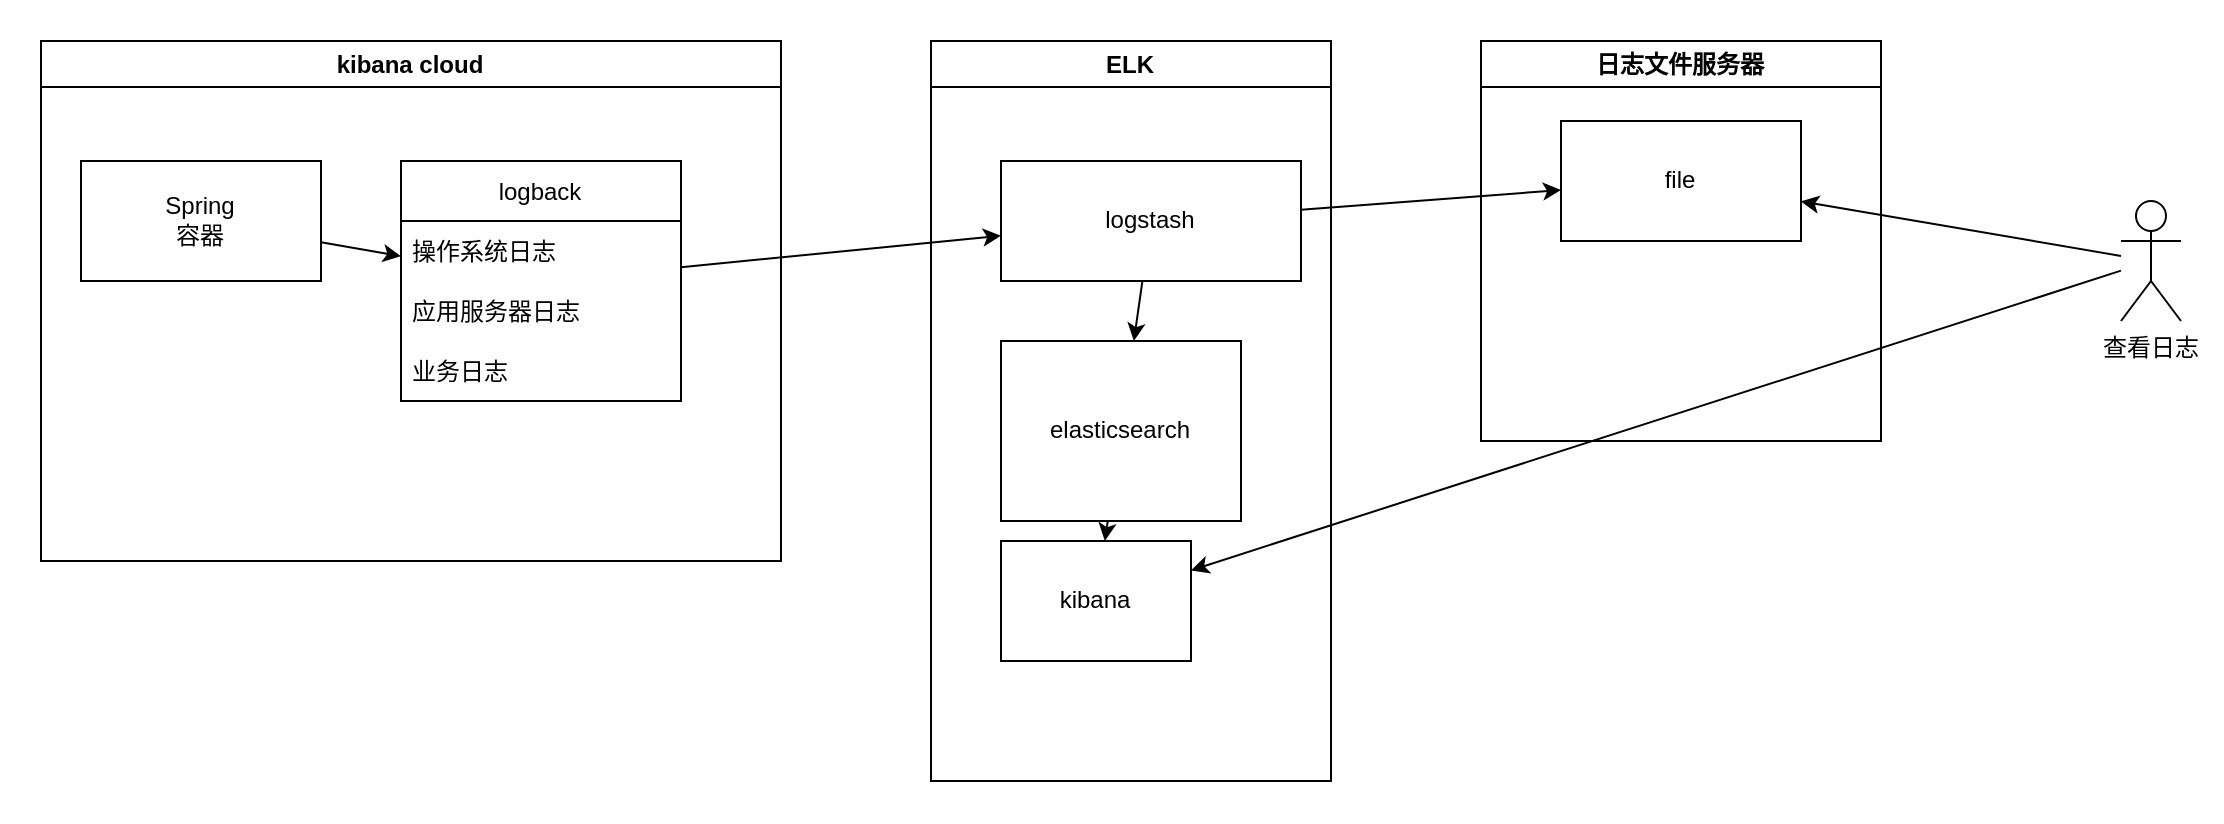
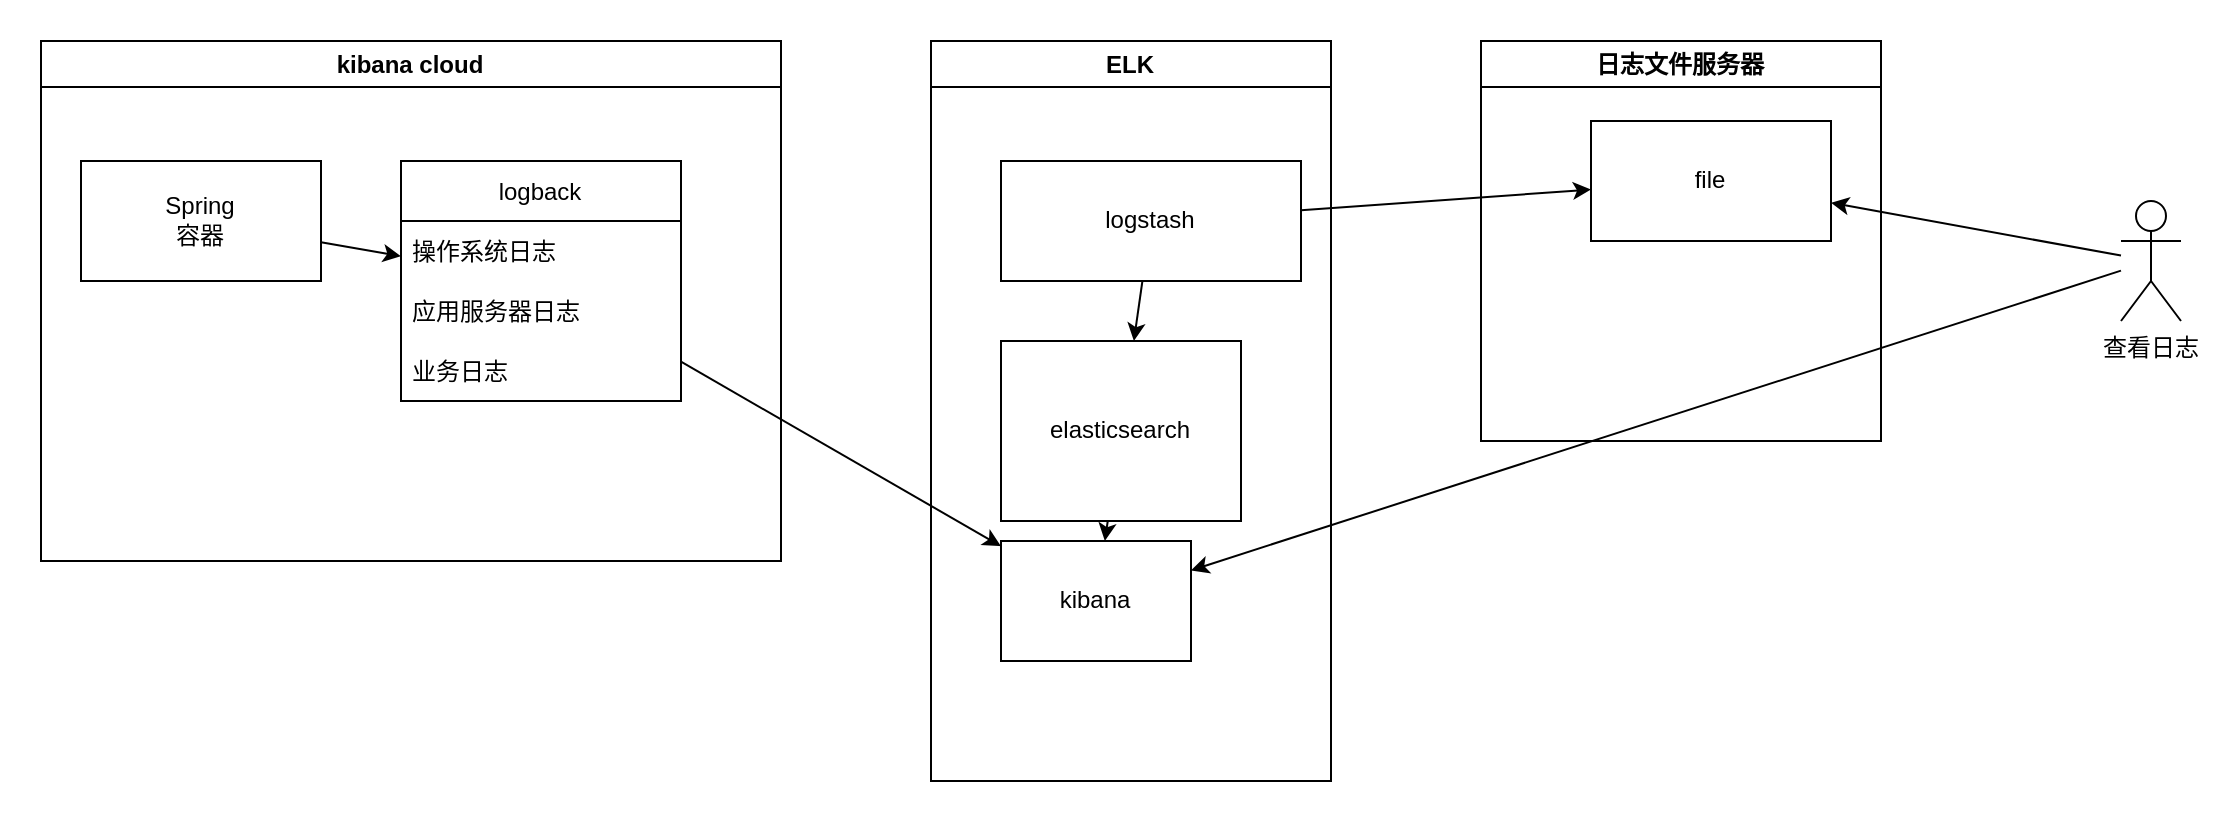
(1681, 181) -> (1711, 181)
(836, 252) -> (856, 463)
